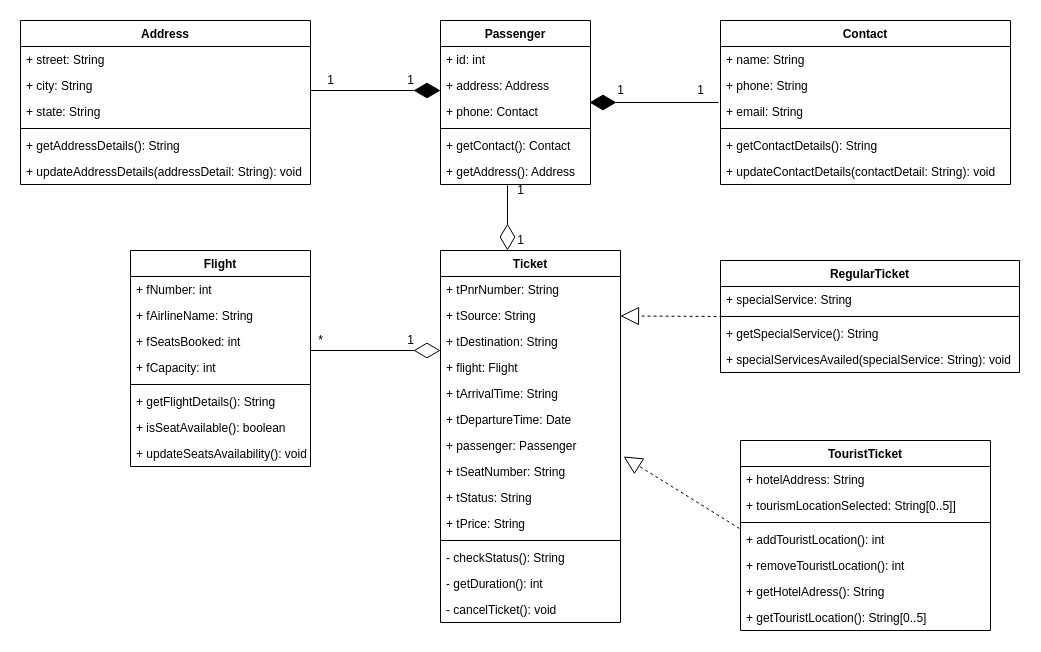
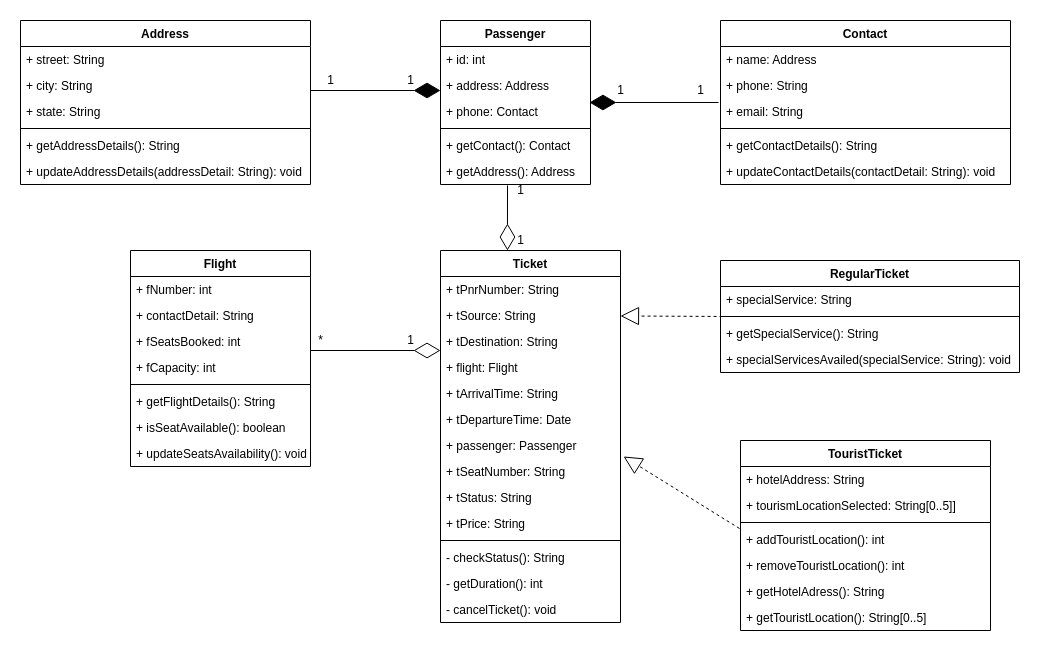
(767, 60) -> (772, 60)
(199, 316) -> (204, 316)
